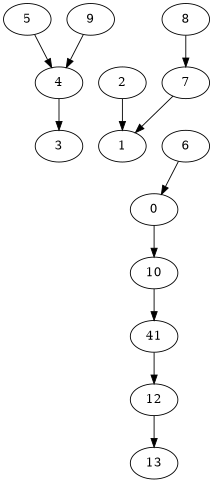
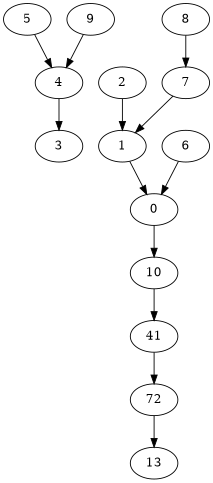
none -> (136, 174)
(154, 400) -> (154, 400)
